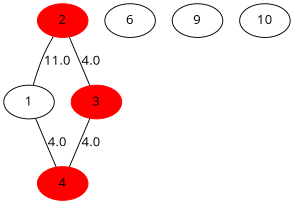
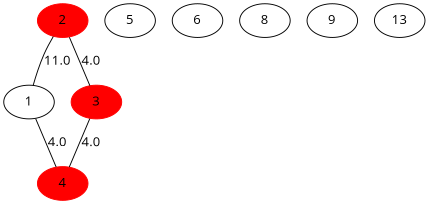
none -> (130, 21)
(265, 21) -> (400, 21)
none -> (265, 21)
